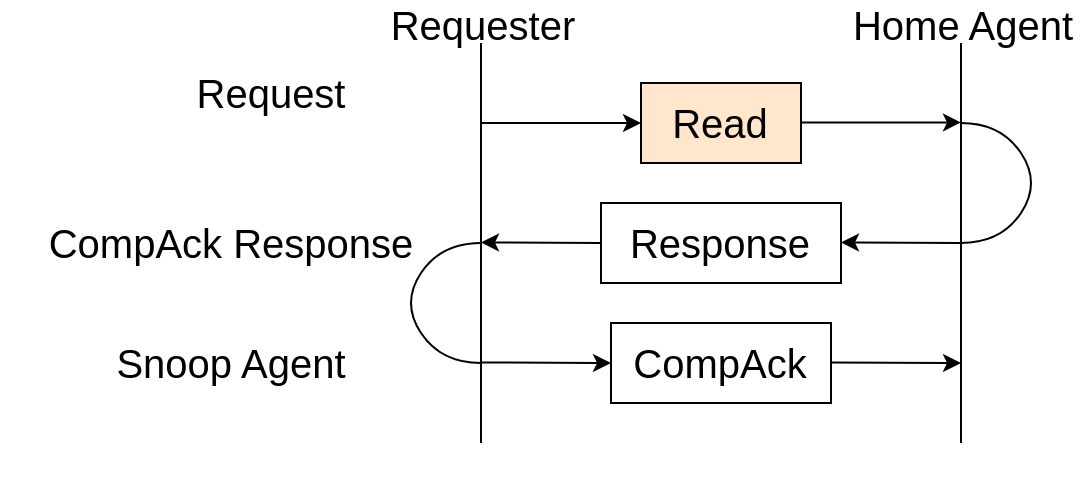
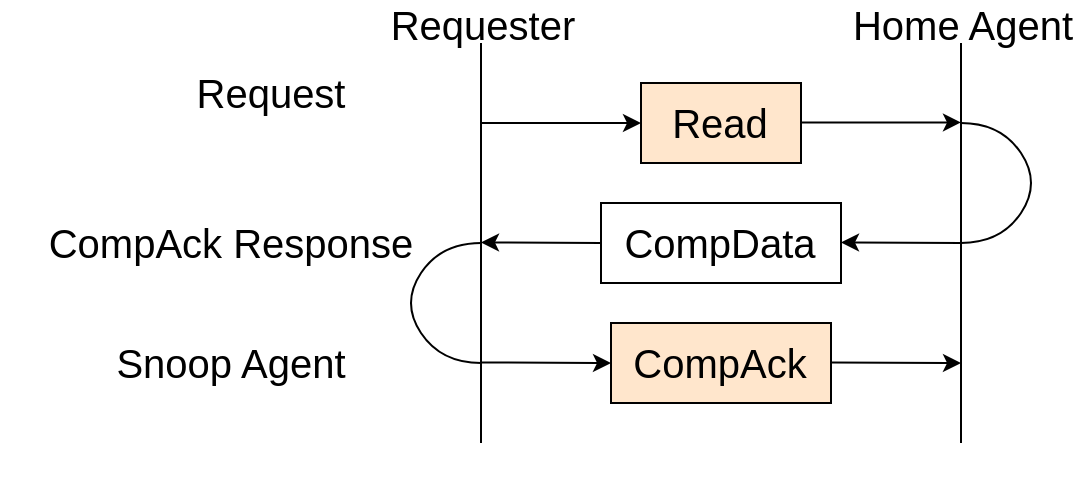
(721, 243) -> (721, 243)
(721, 363) -> (721, 363)
